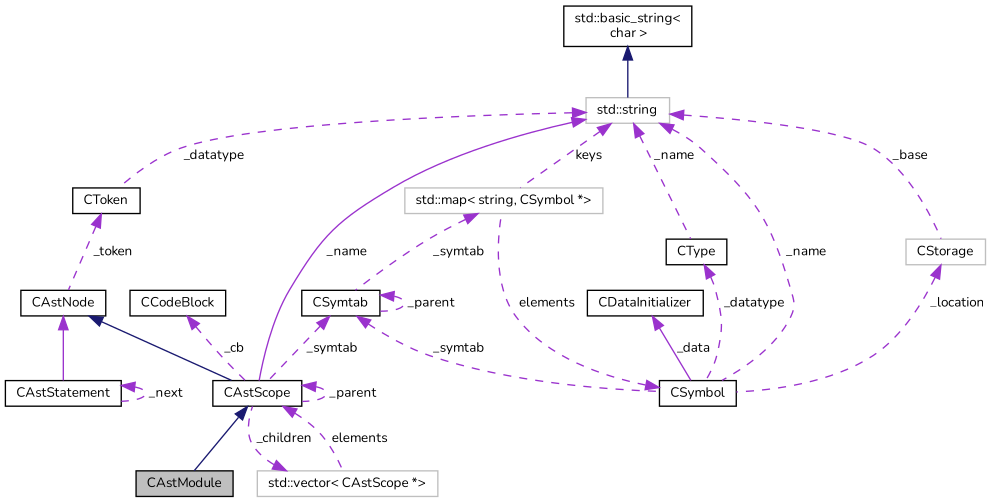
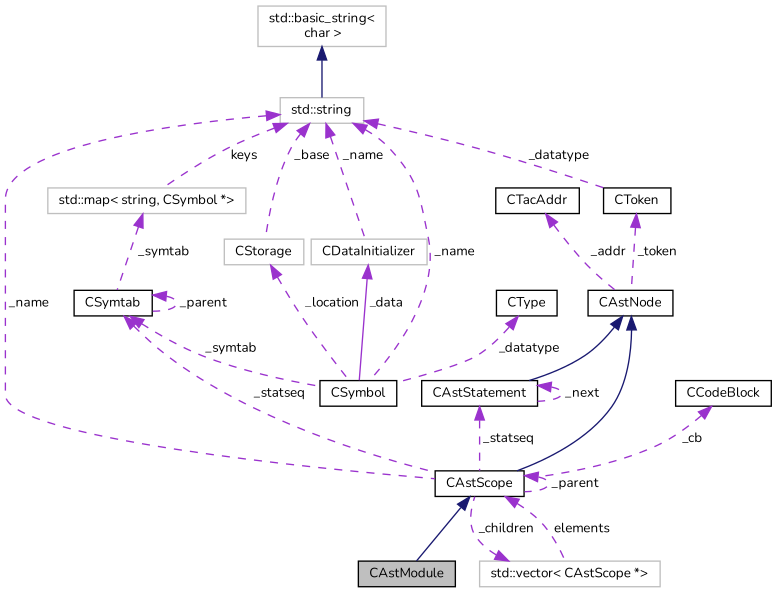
(628, 26) -> (322, 26)
(665, 187) -> (348, 188)
(371, 201) -> (5, 376)
none -> (538, 201)
(645, 303) -> (369, 252)
(531, 333) -> none
(331, 348) -> (278, 393)
(63, 355) -> (576, 361)
none -> (480, 445)
